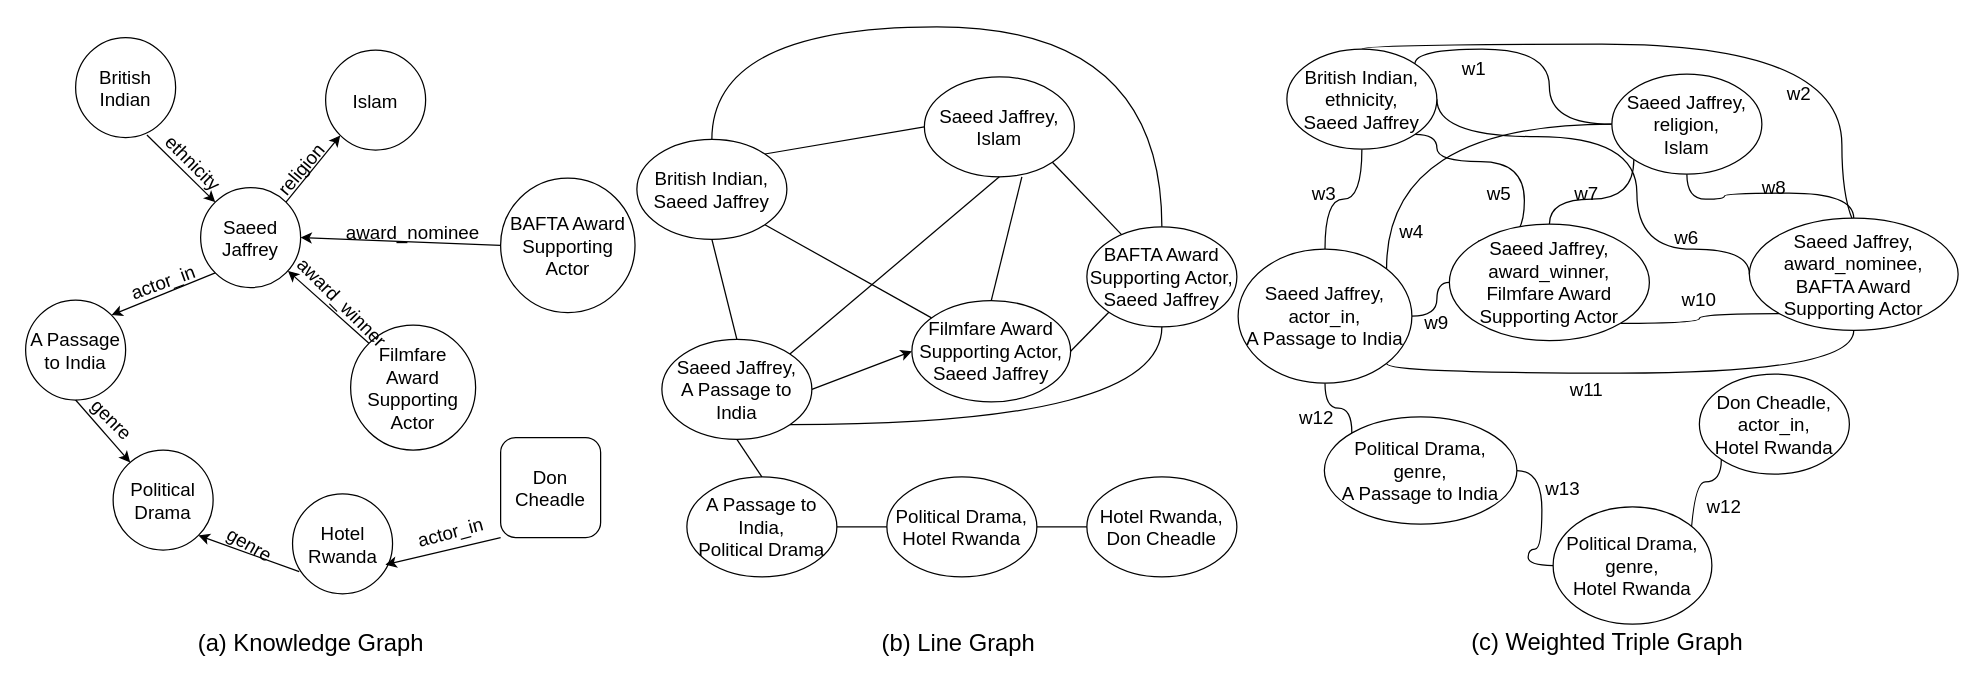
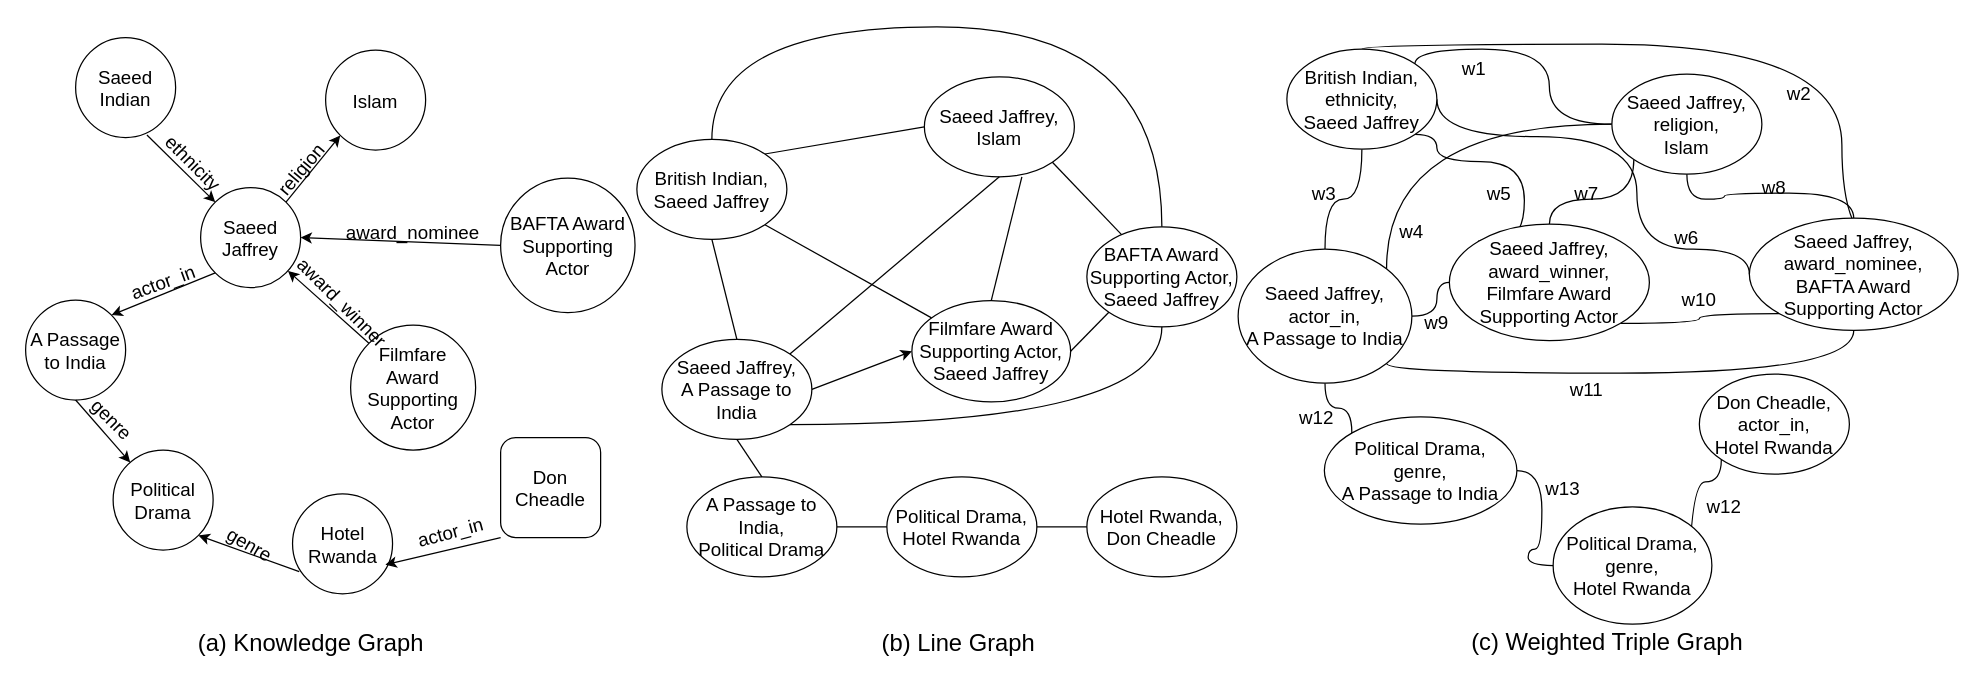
(126, 88) -> (126, 88)
